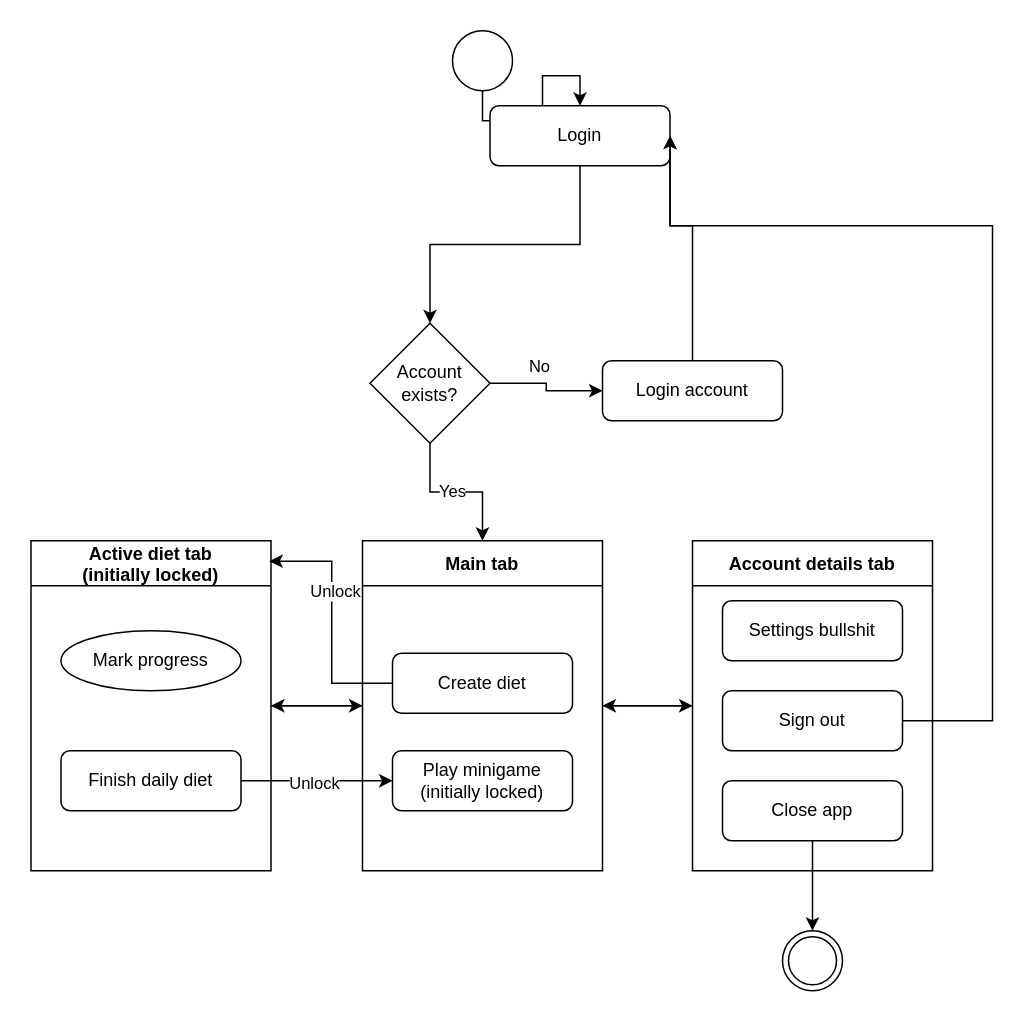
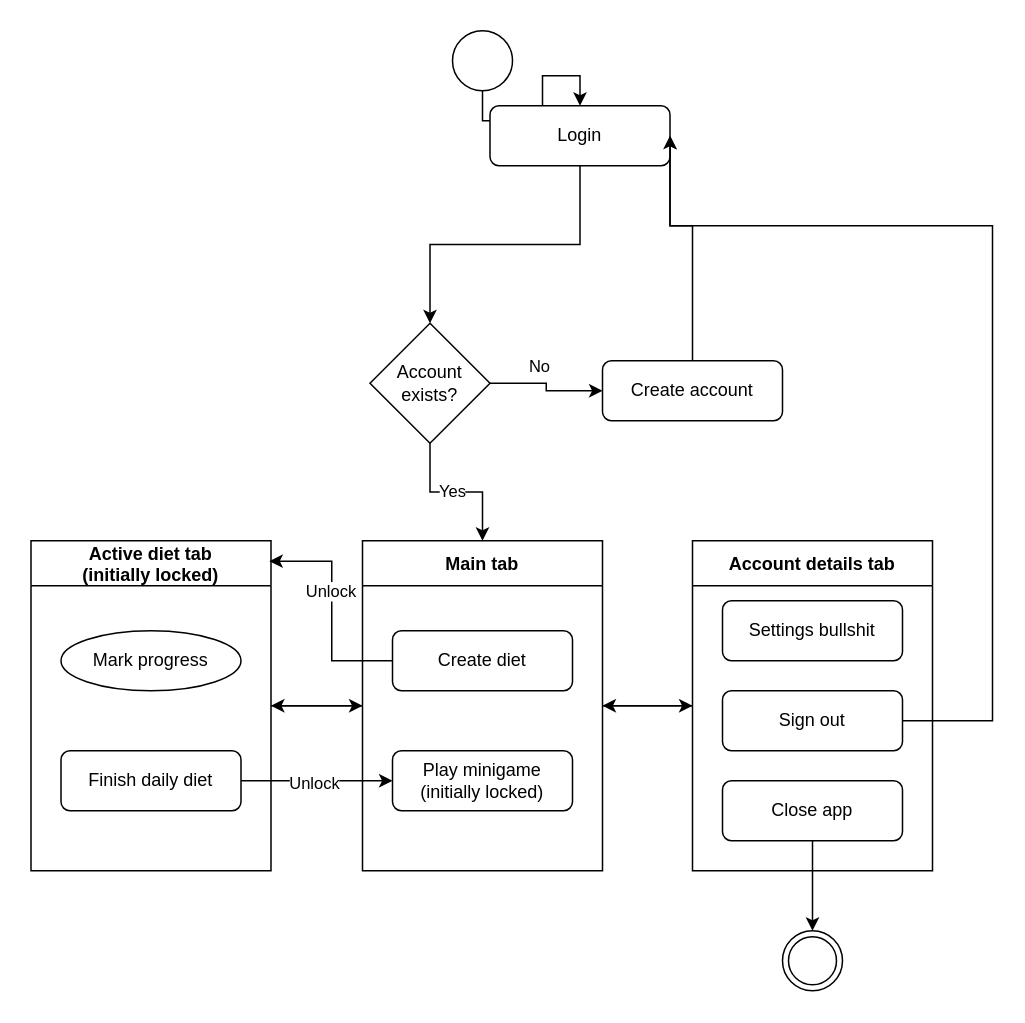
(692, 391) -> (692, 391)
(482, 683) -> (482, 661)
